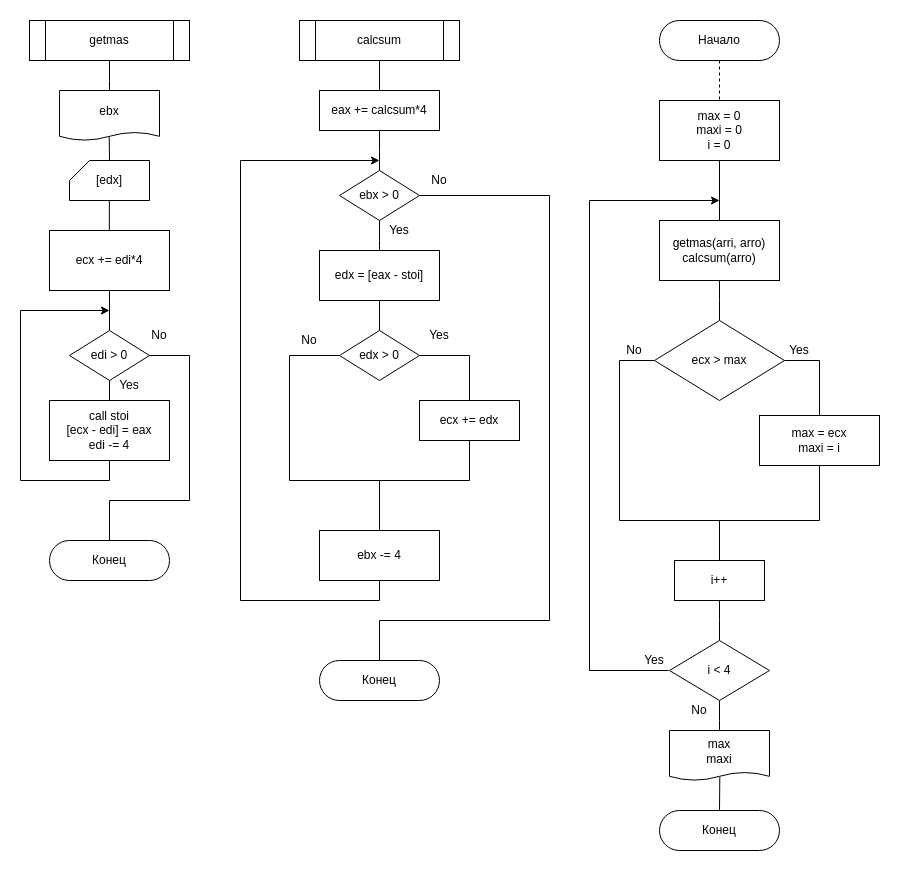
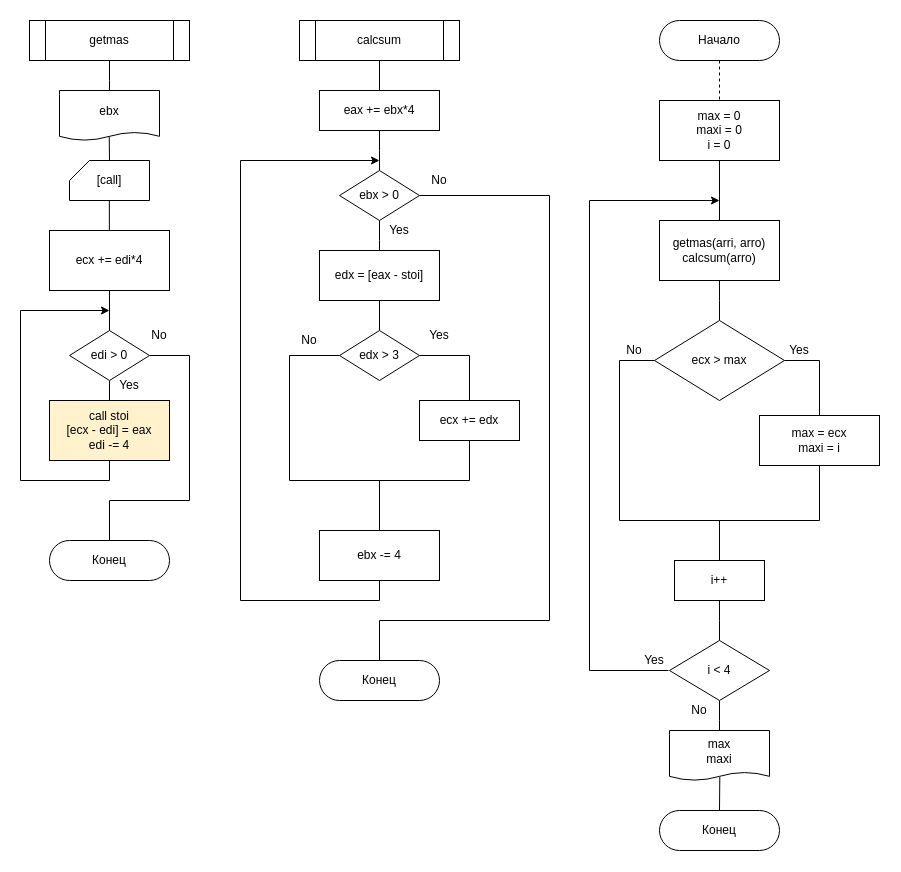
(380, 111) -> (380, 111)
(110, 181) -> (110, 181)
(380, 356) -> (380, 356)
(110, 431) -> (110, 431)
